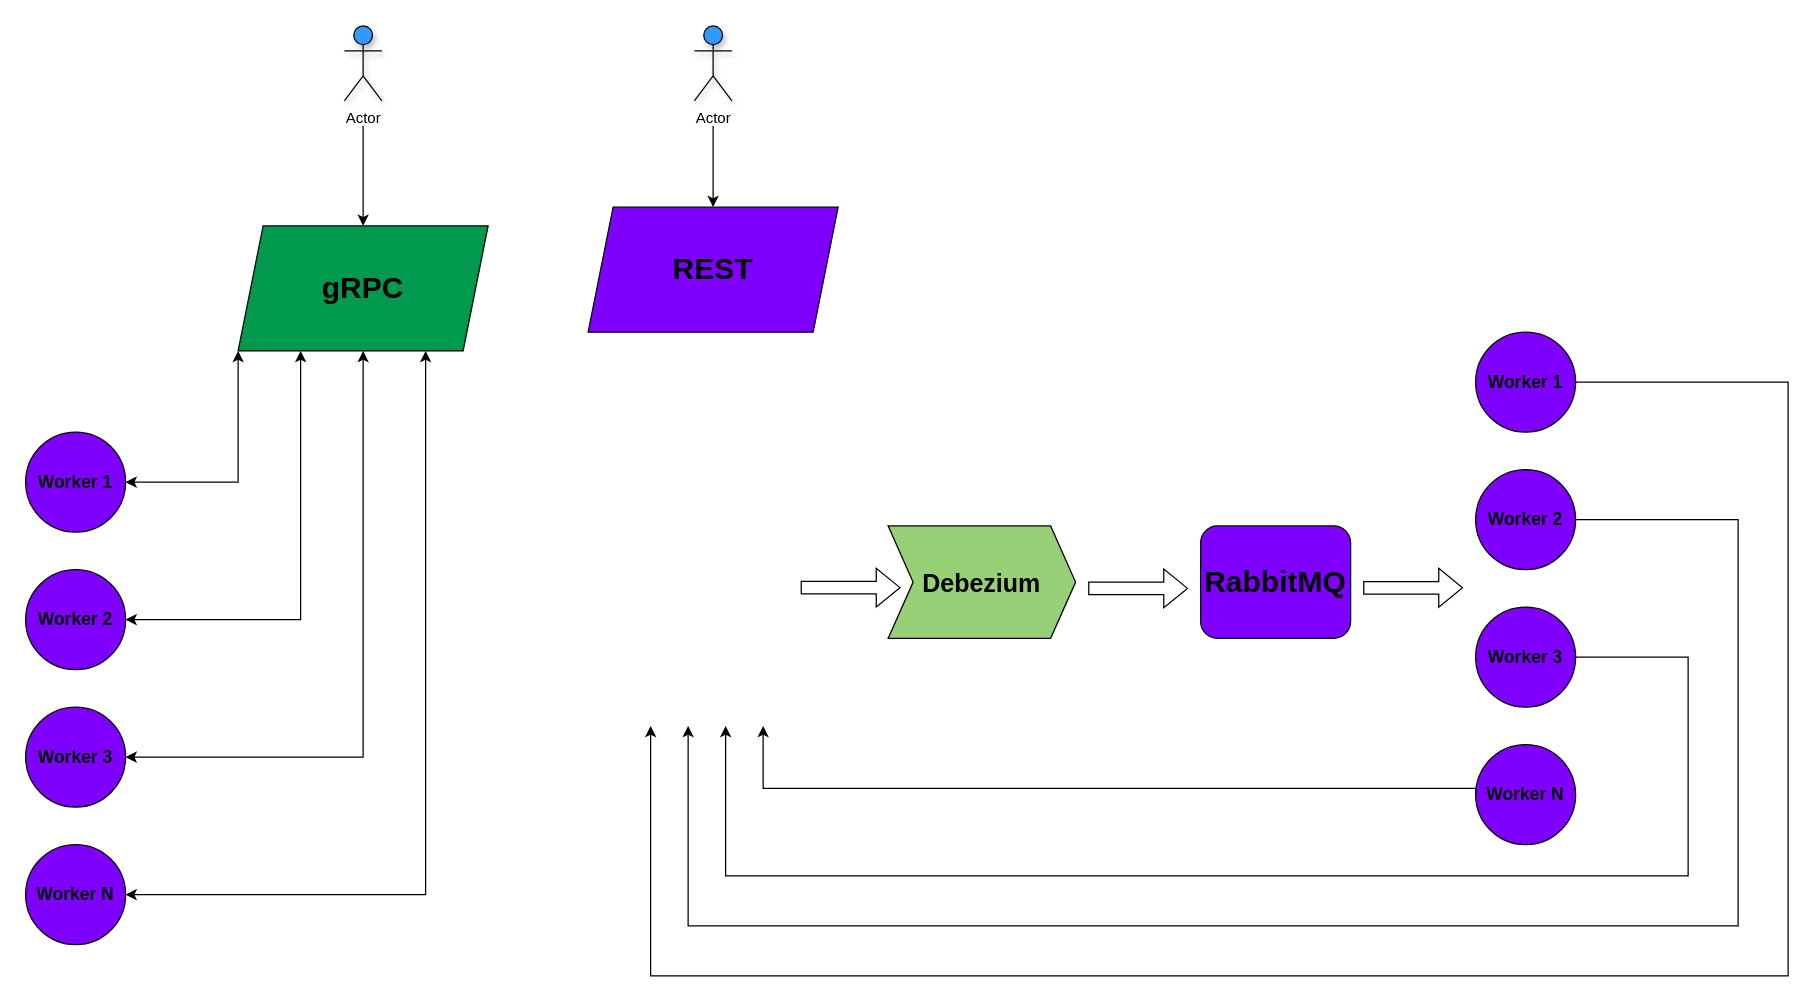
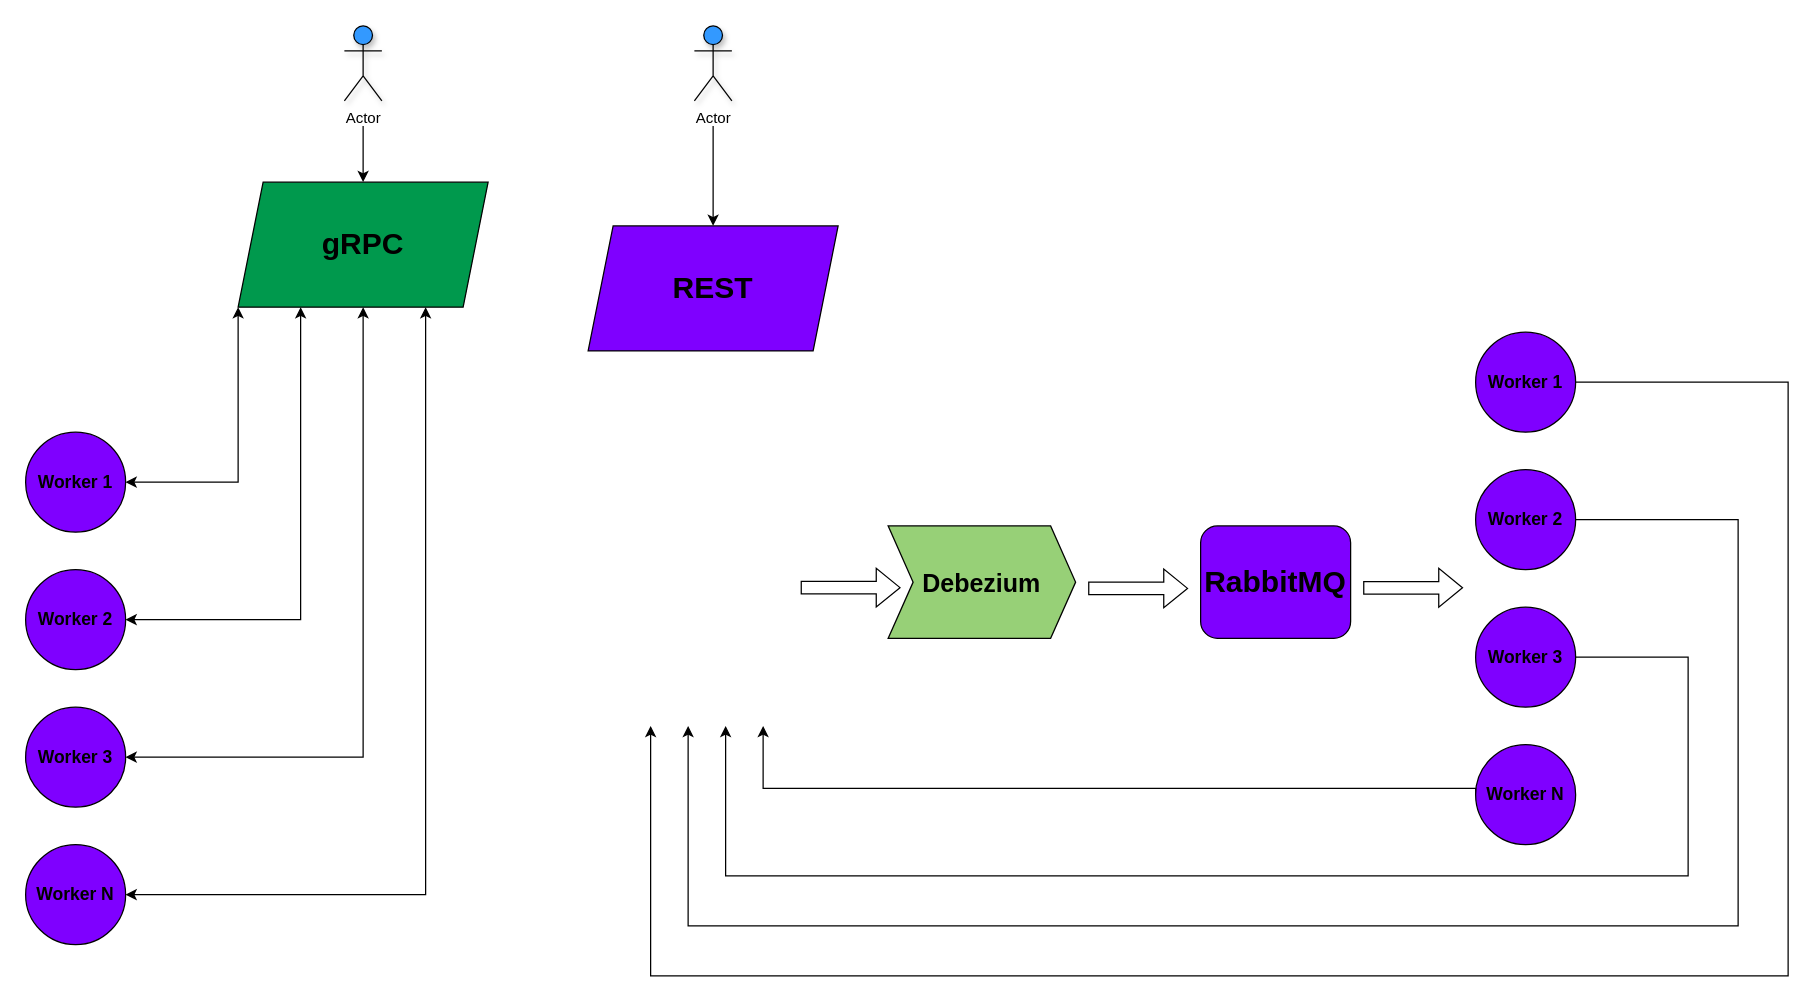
(713, 269) -> (713, 288)
(363, 288) -> (363, 244)
